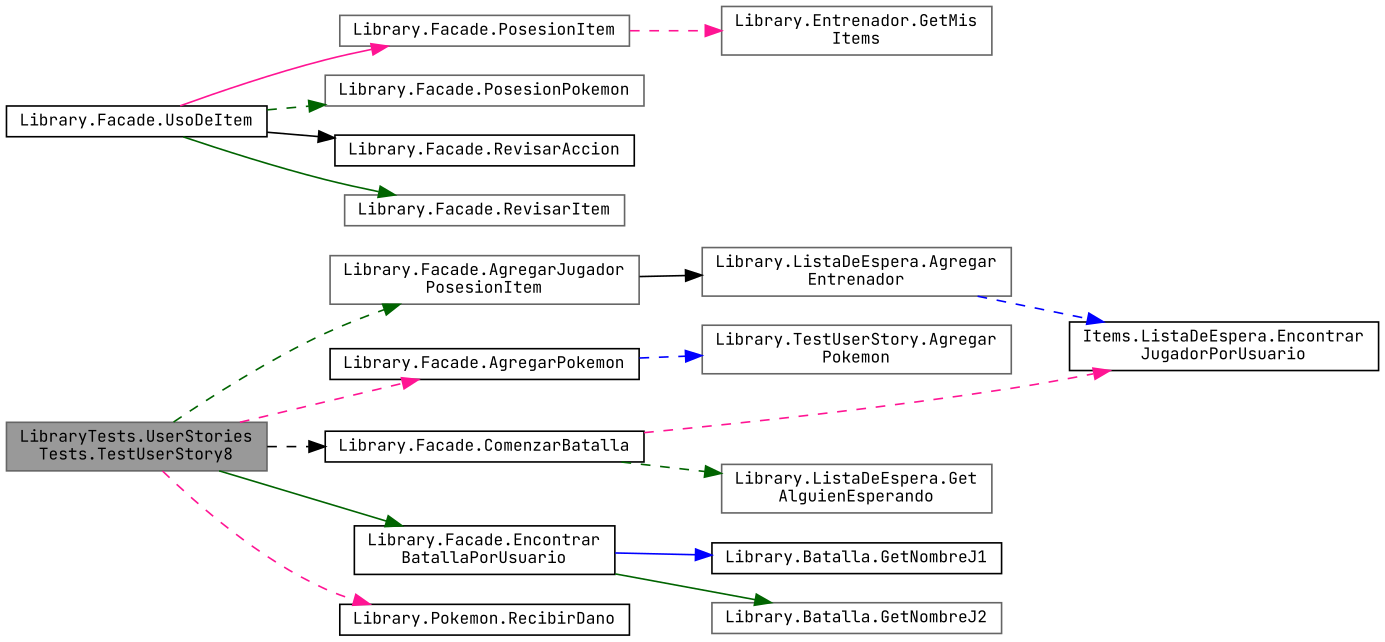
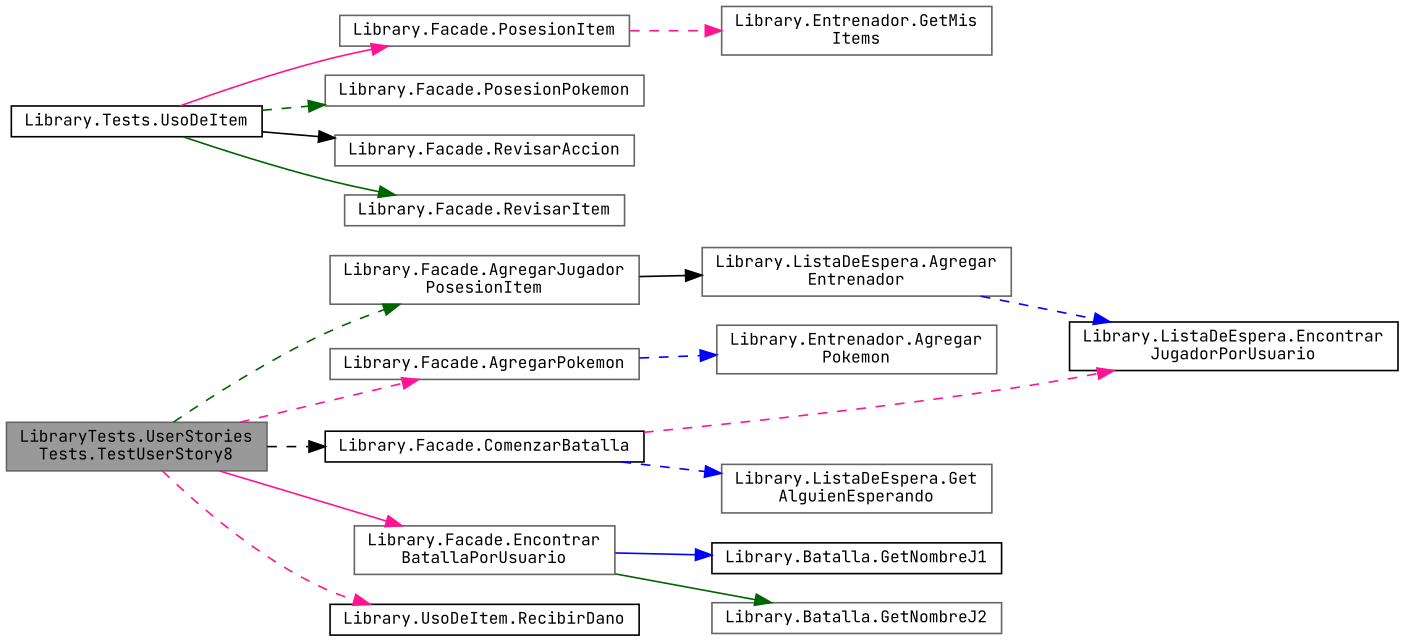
(137, 121) -> (137, 121)
(485, 150) -> (485, 150)
(1224, 346) -> (1234, 346)
(857, 350) -> (857, 350)
(485, 364) -> (485, 364)
(663, 467) -> (663, 467)
(303, 496) -> (303, 496)
(485, 550) -> (485, 550)
(485, 620) -> (485, 620)
